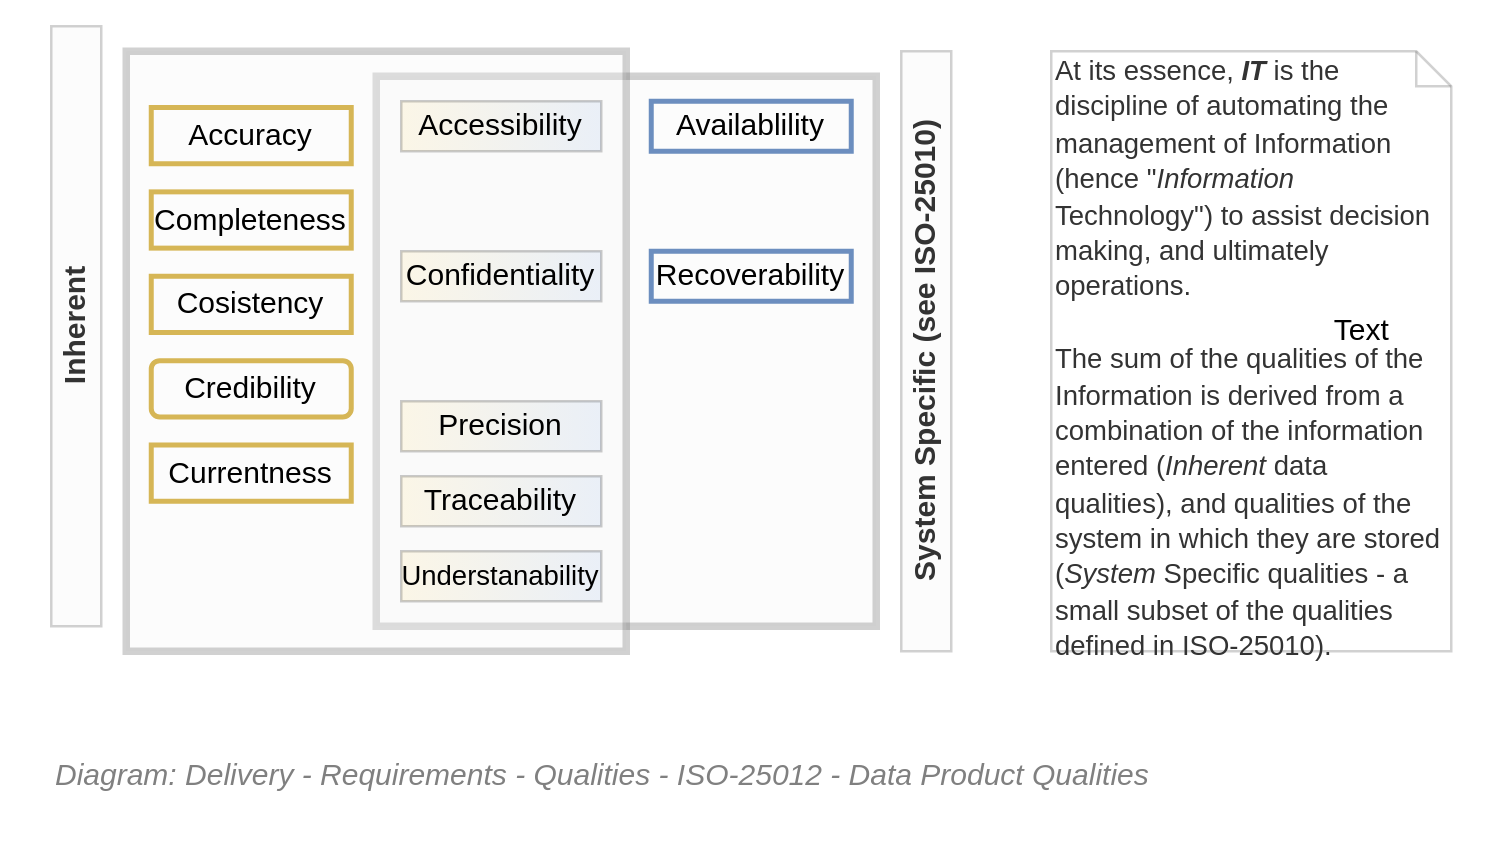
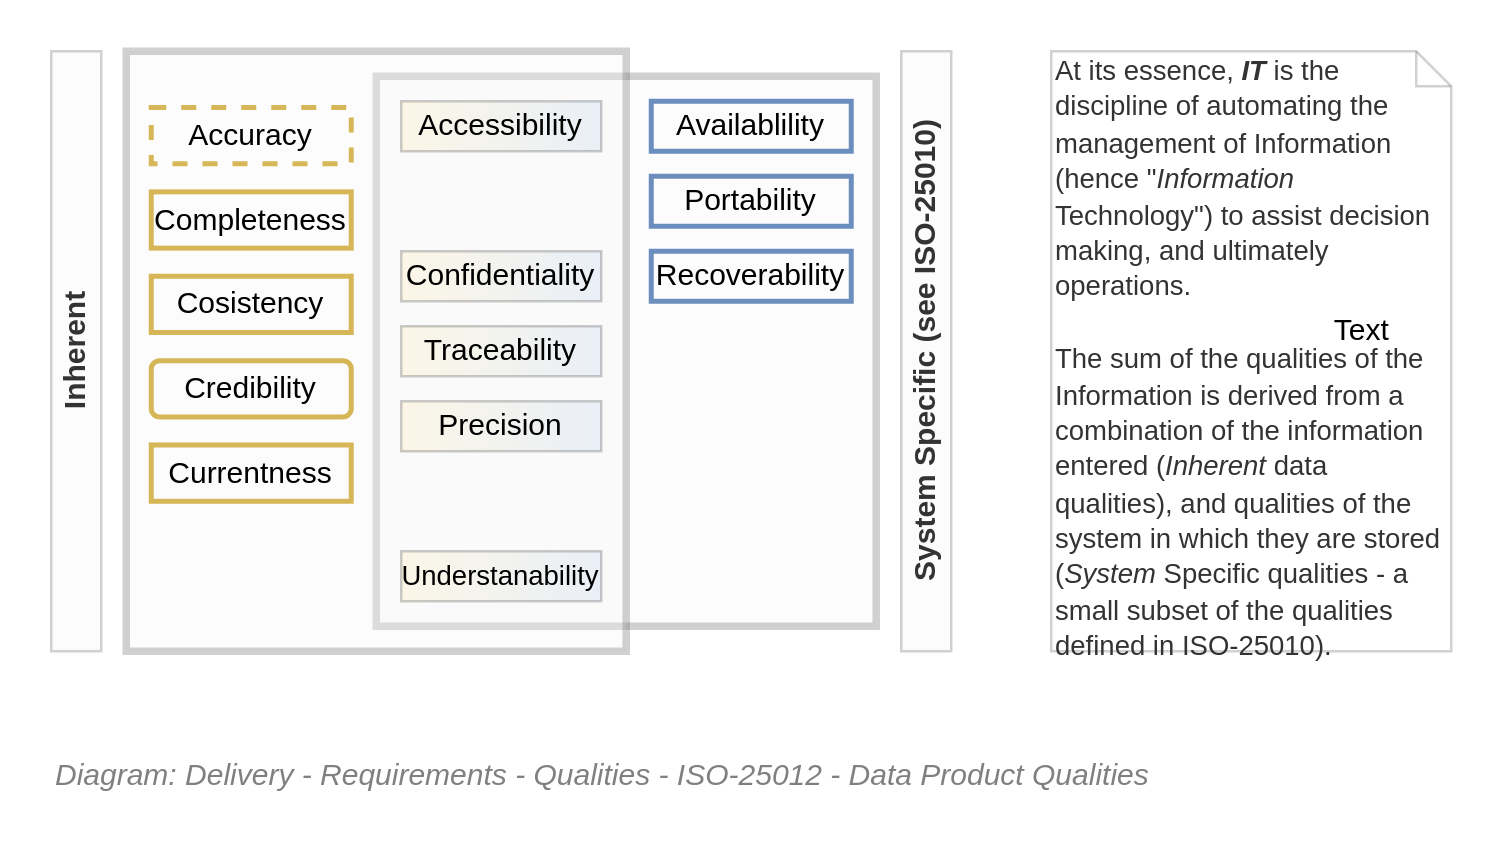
(251, 136) -> (251, 136)
none -> (751, 201)
(76, 326) -> (76, 351)
(501, 501) -> (501, 351)
